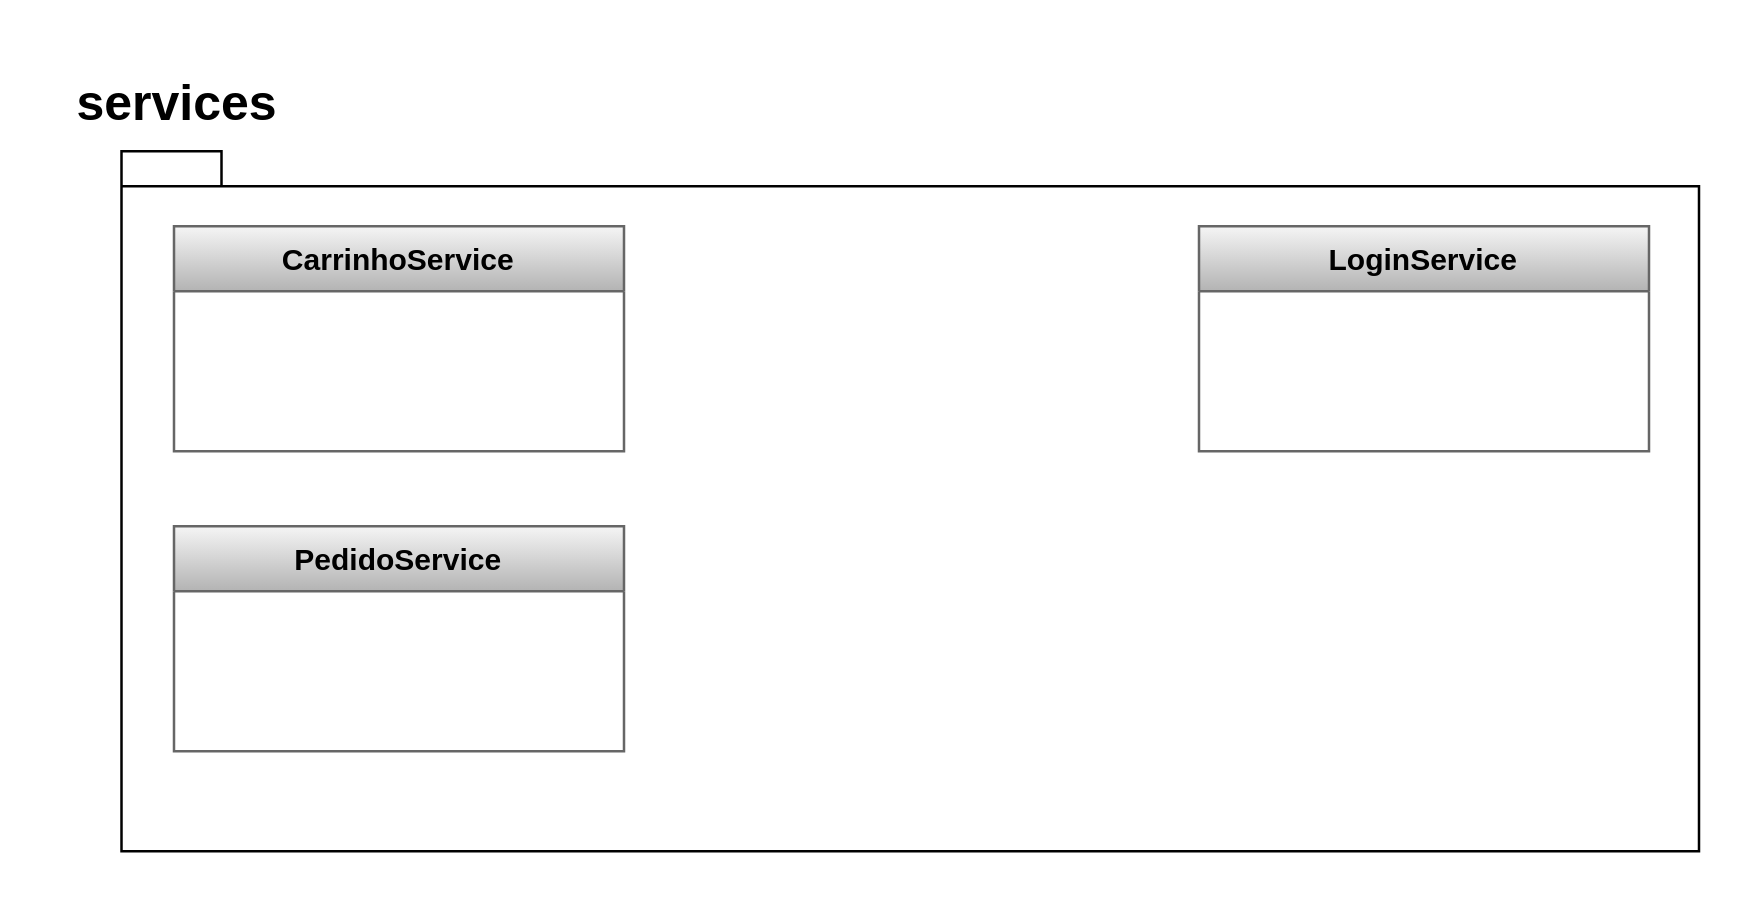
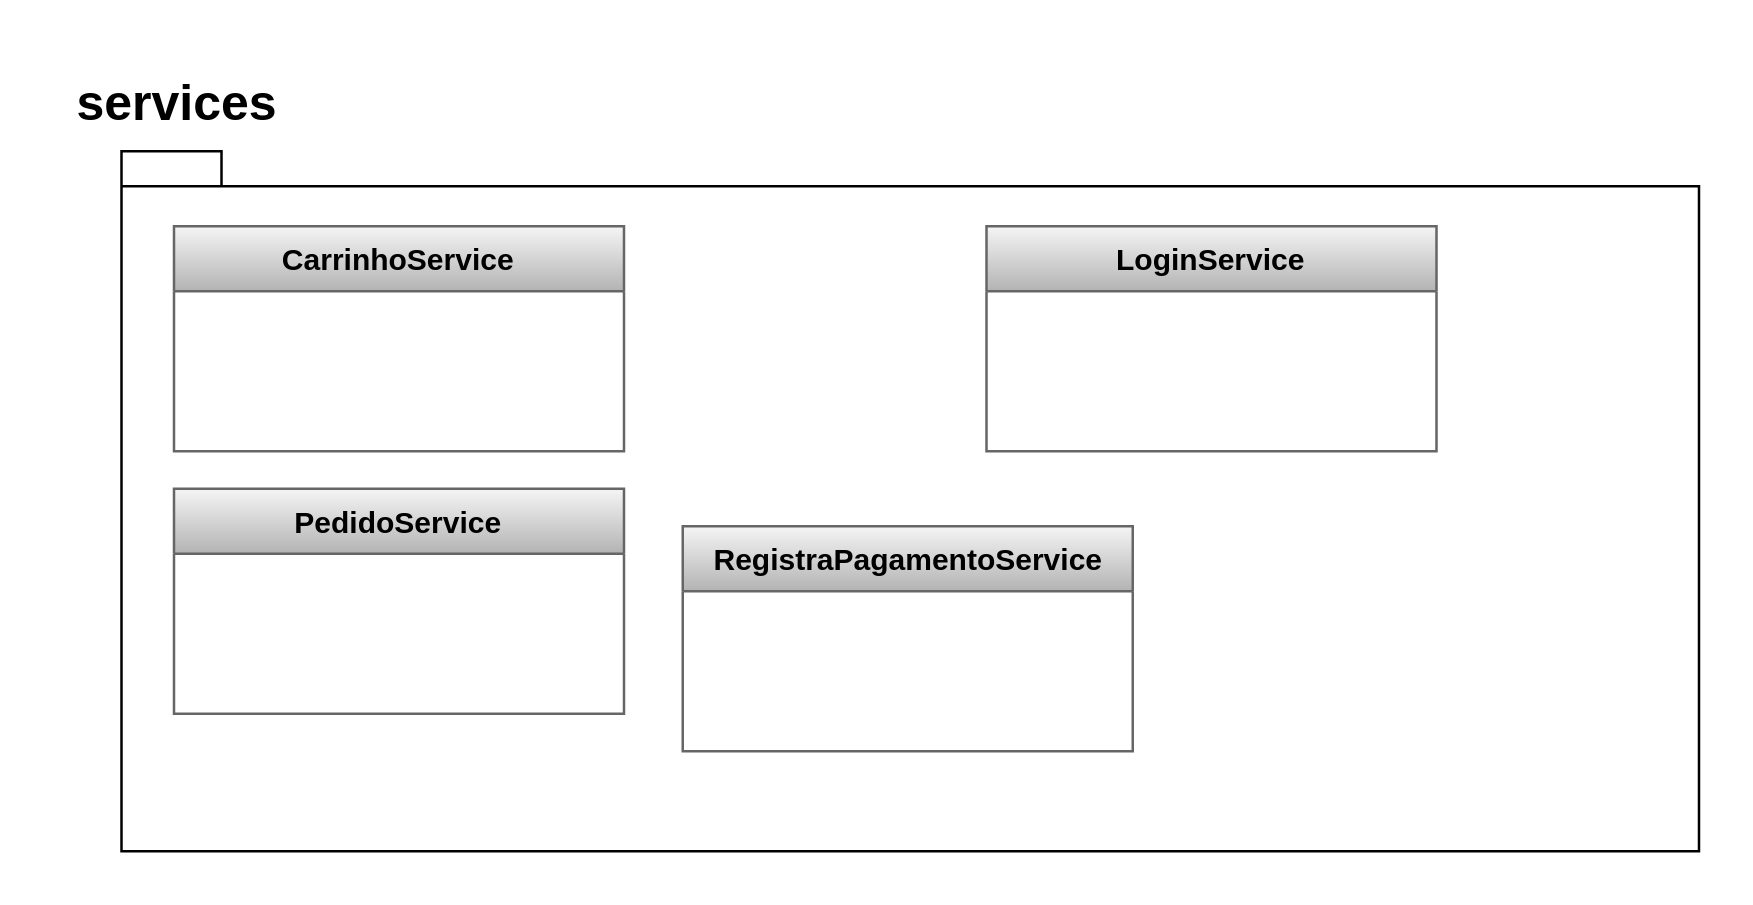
(1424, 339) -> (1211, 339)
(399, 639) -> (399, 601)
none -> (908, 639)
